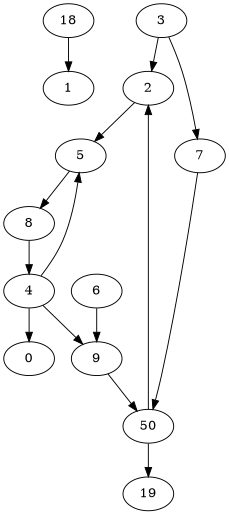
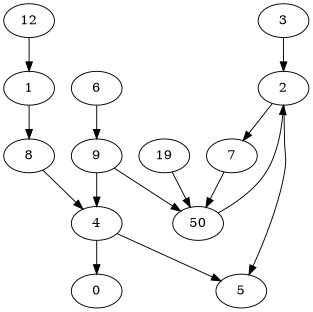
(69, 21) -> (29, 21)
(185, 82) -> (261, 118)
(58, 186) -> (29, 117)
(59, 321) -> (97, 185)
(148, 455) -> (179, 185)
